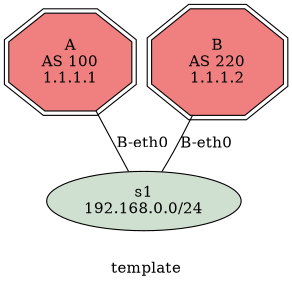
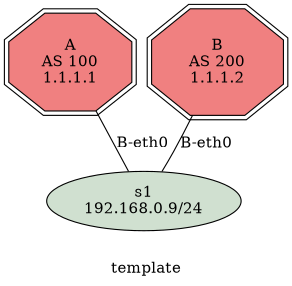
(218, 62) -> (218, 62)
(144, 201) -> (144, 201)
